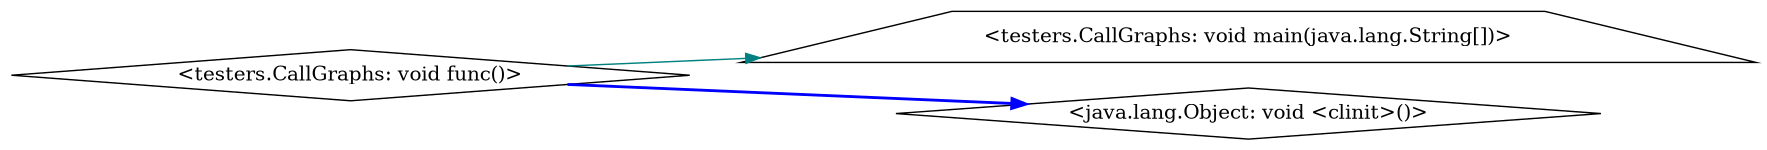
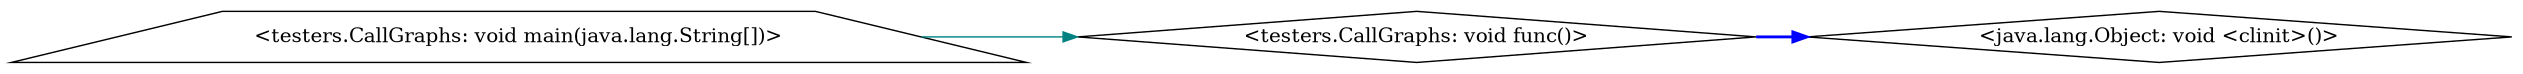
(657, 62) -> (992, 37)
